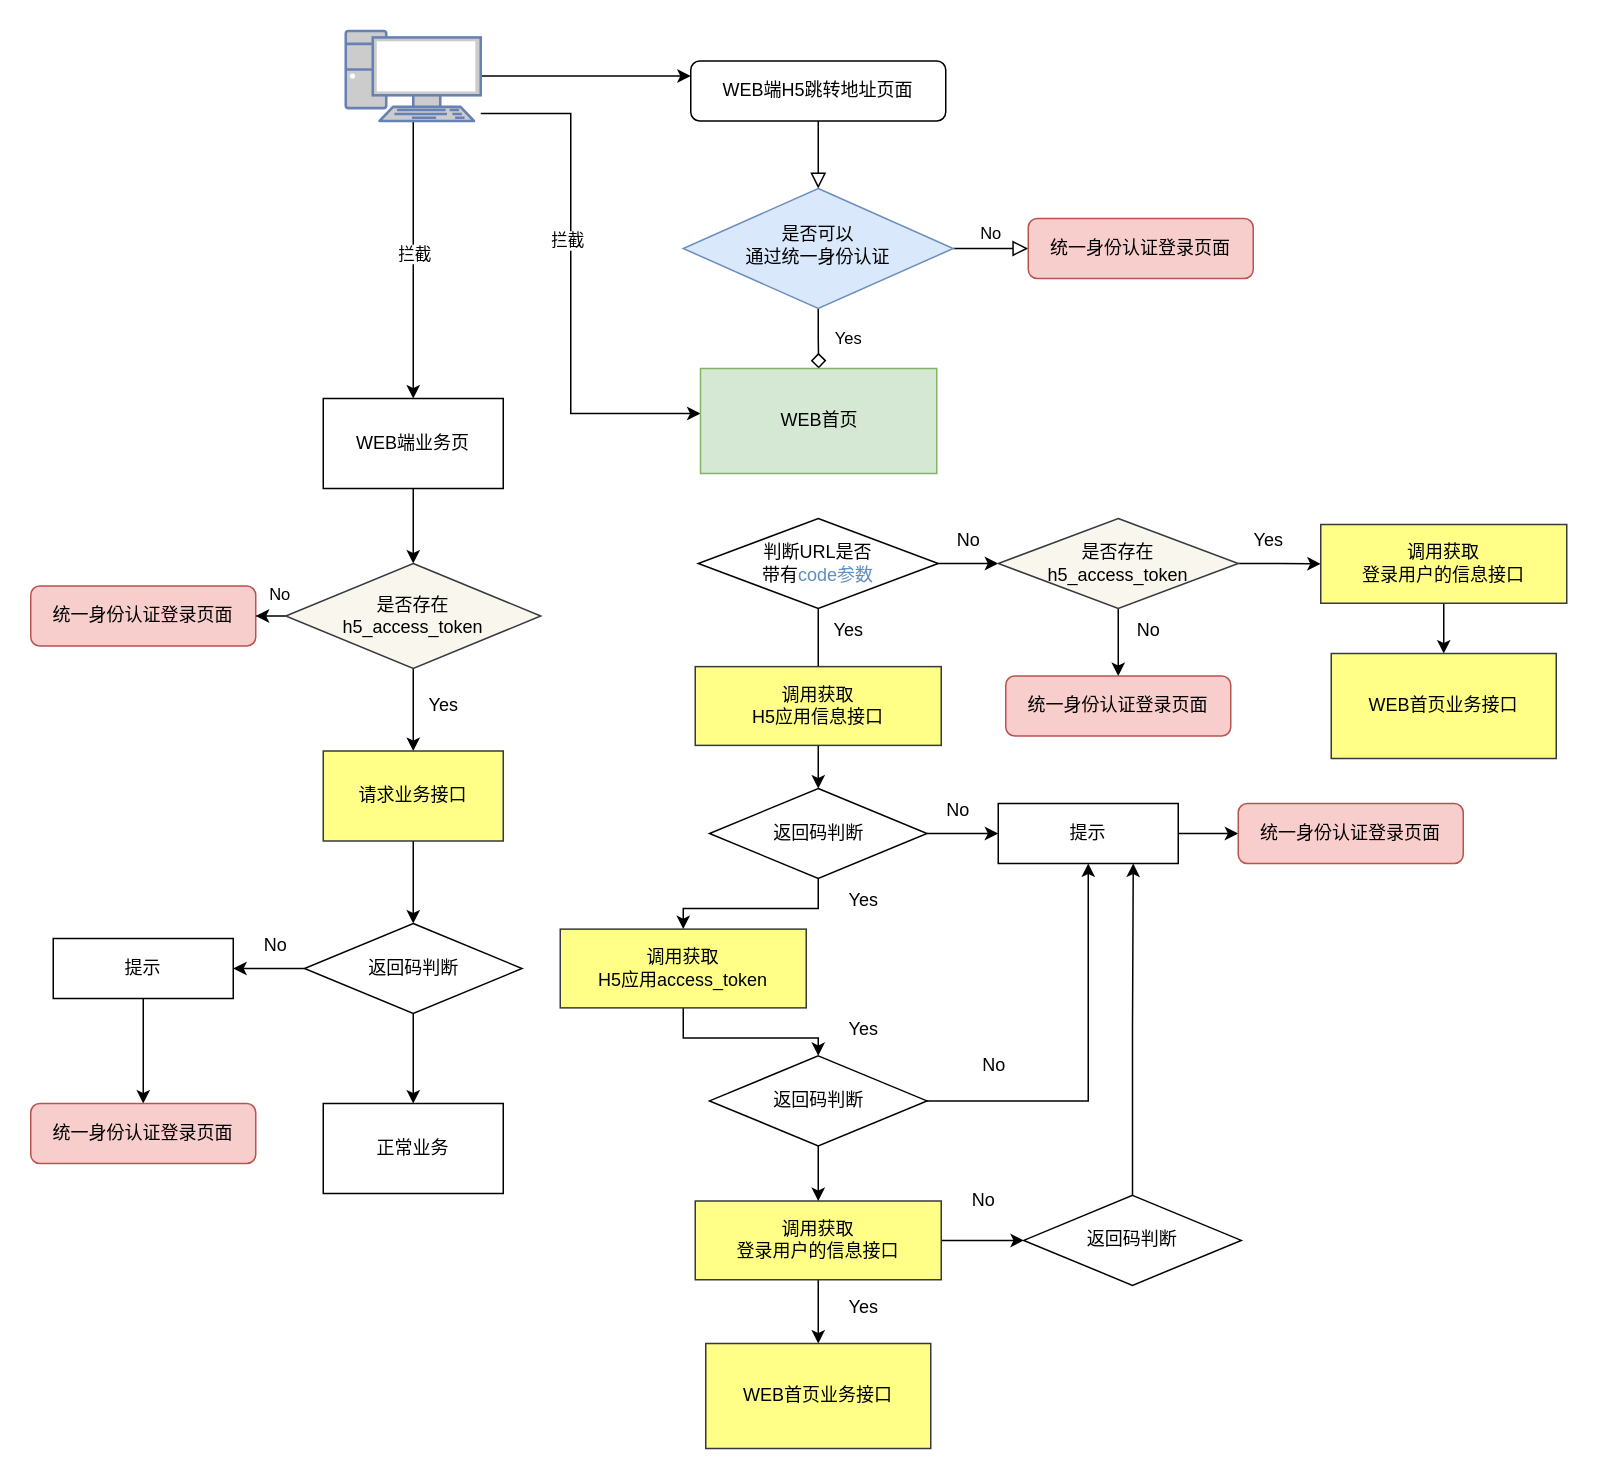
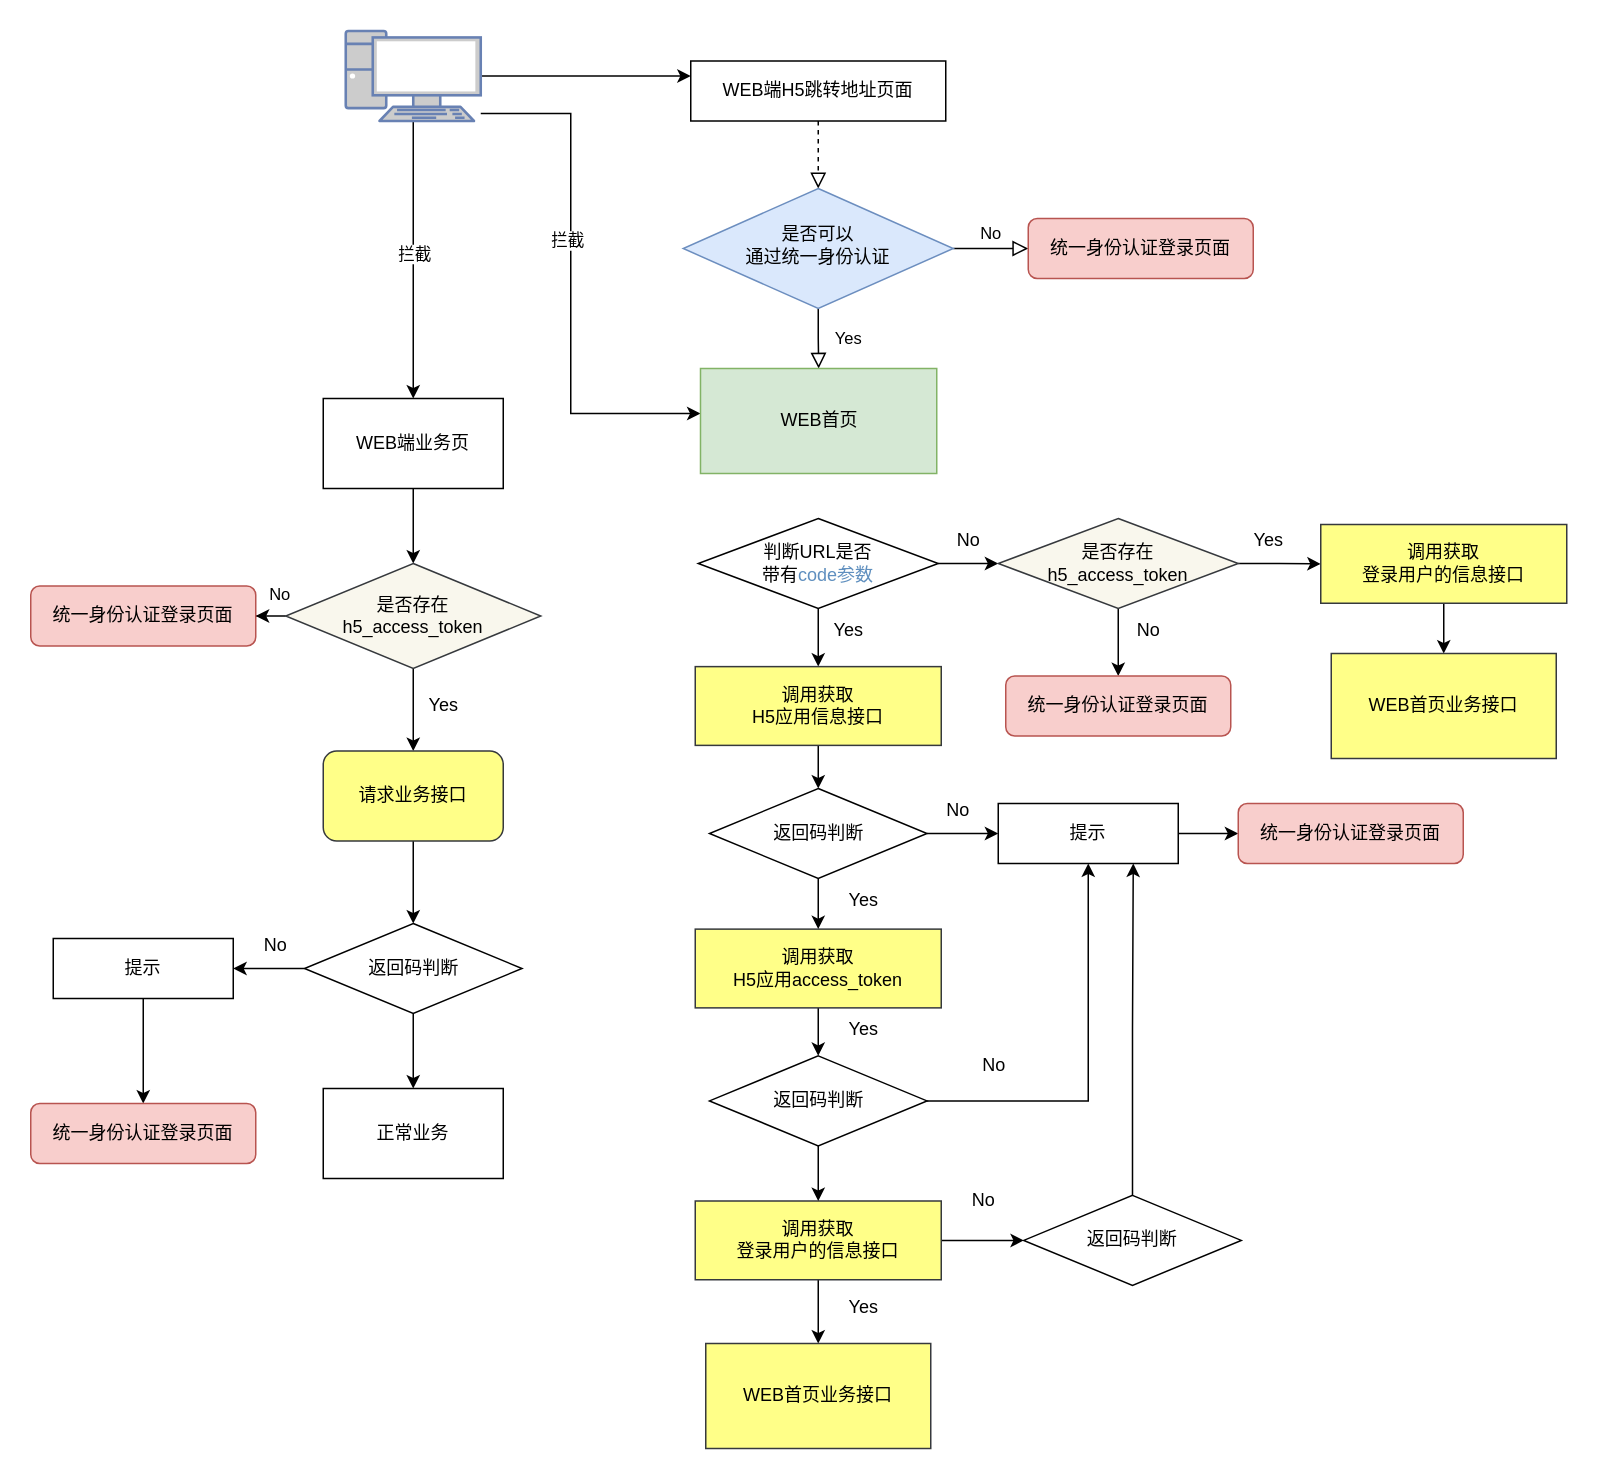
(818, 91) -> (818, 91)
(818, 148) -> (818, 148)
(818, 352) -> (818, 352)
(818, 659) -> (818, 655)
(413, 796) -> (413, 796)
(683, 968) -> (818, 968)
(413, 1148) -> (413, 1133)
